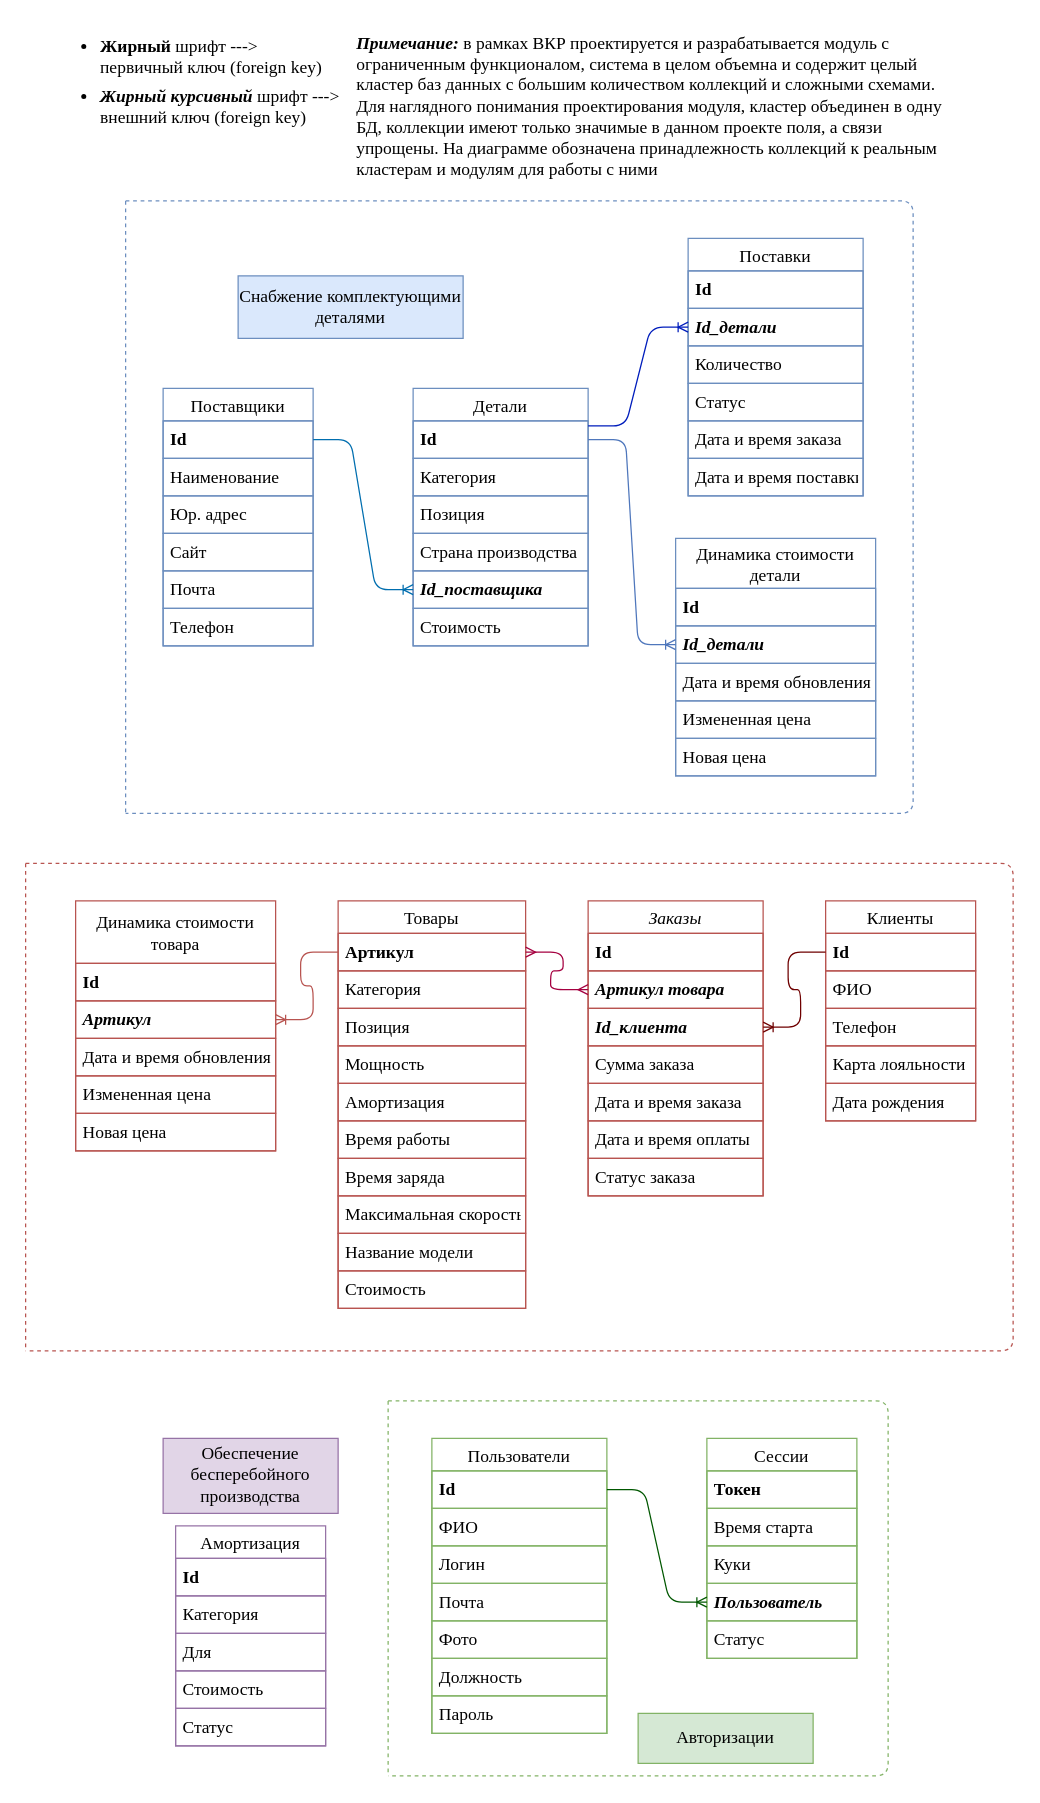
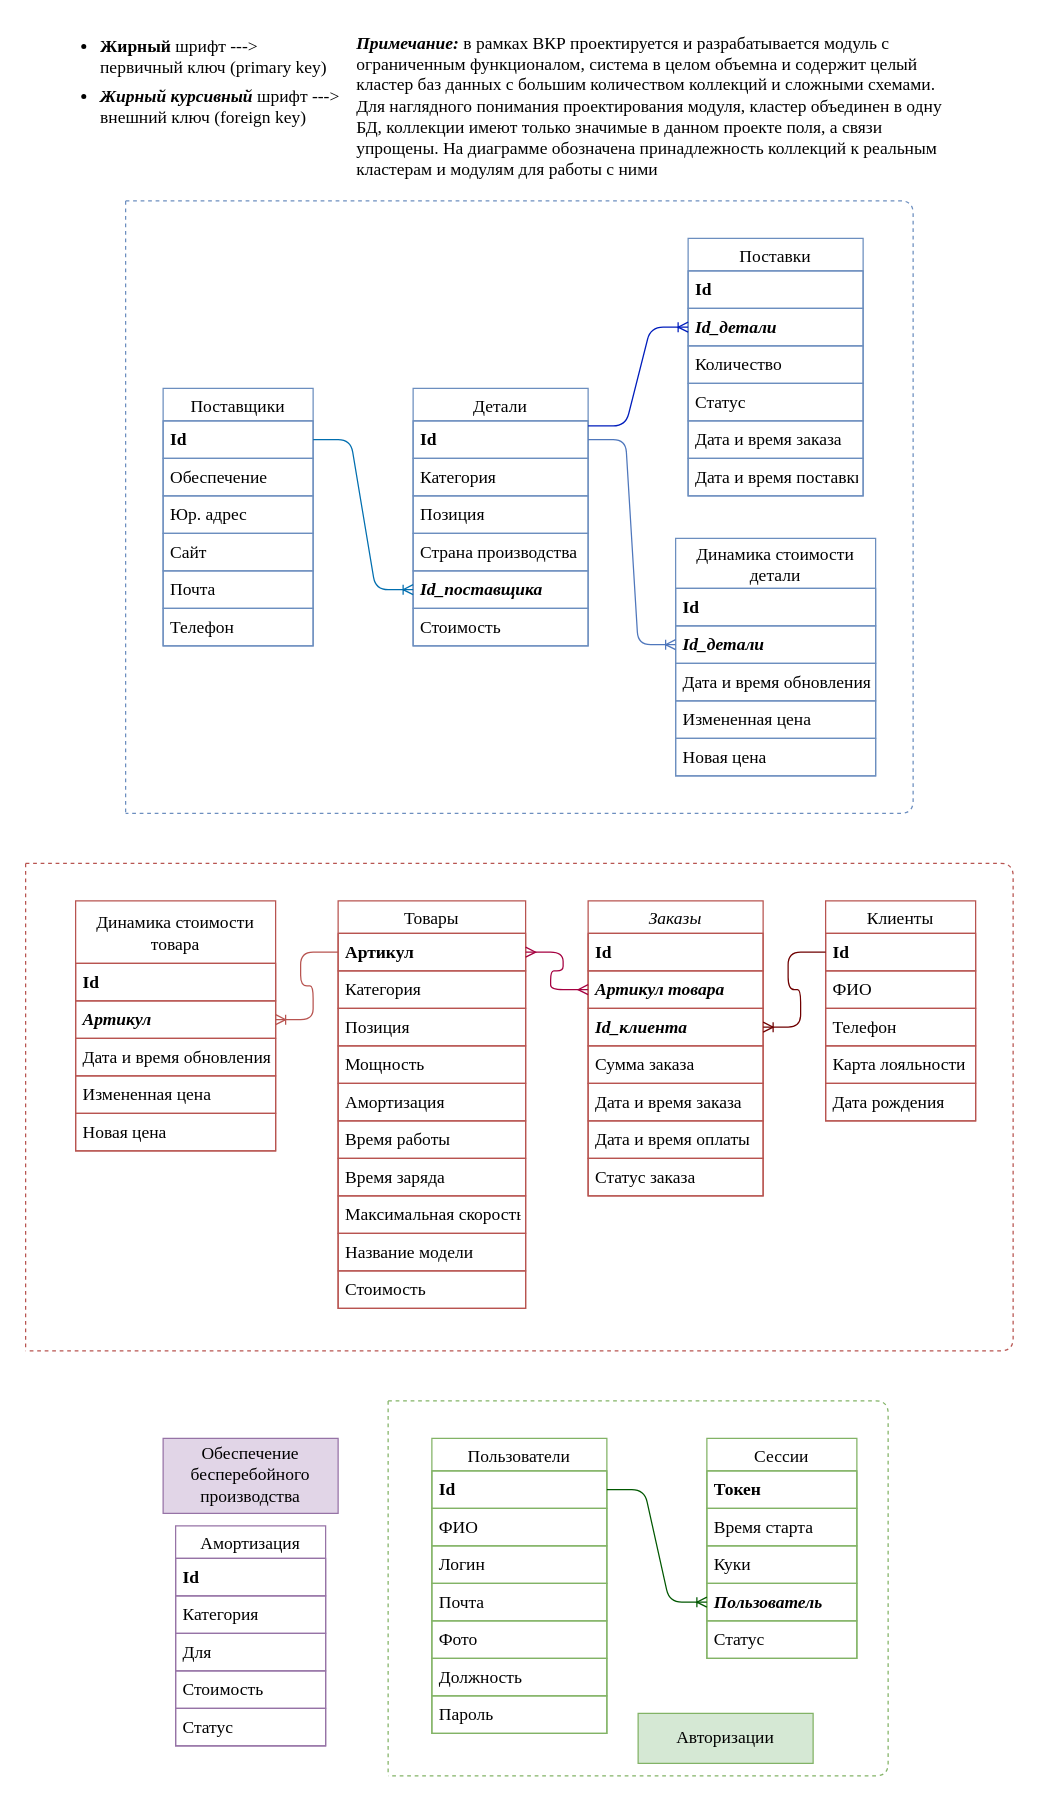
(190, 57) -> (190, 57)
(351, 307) -> none
(229, 477) -> (224, 477)
